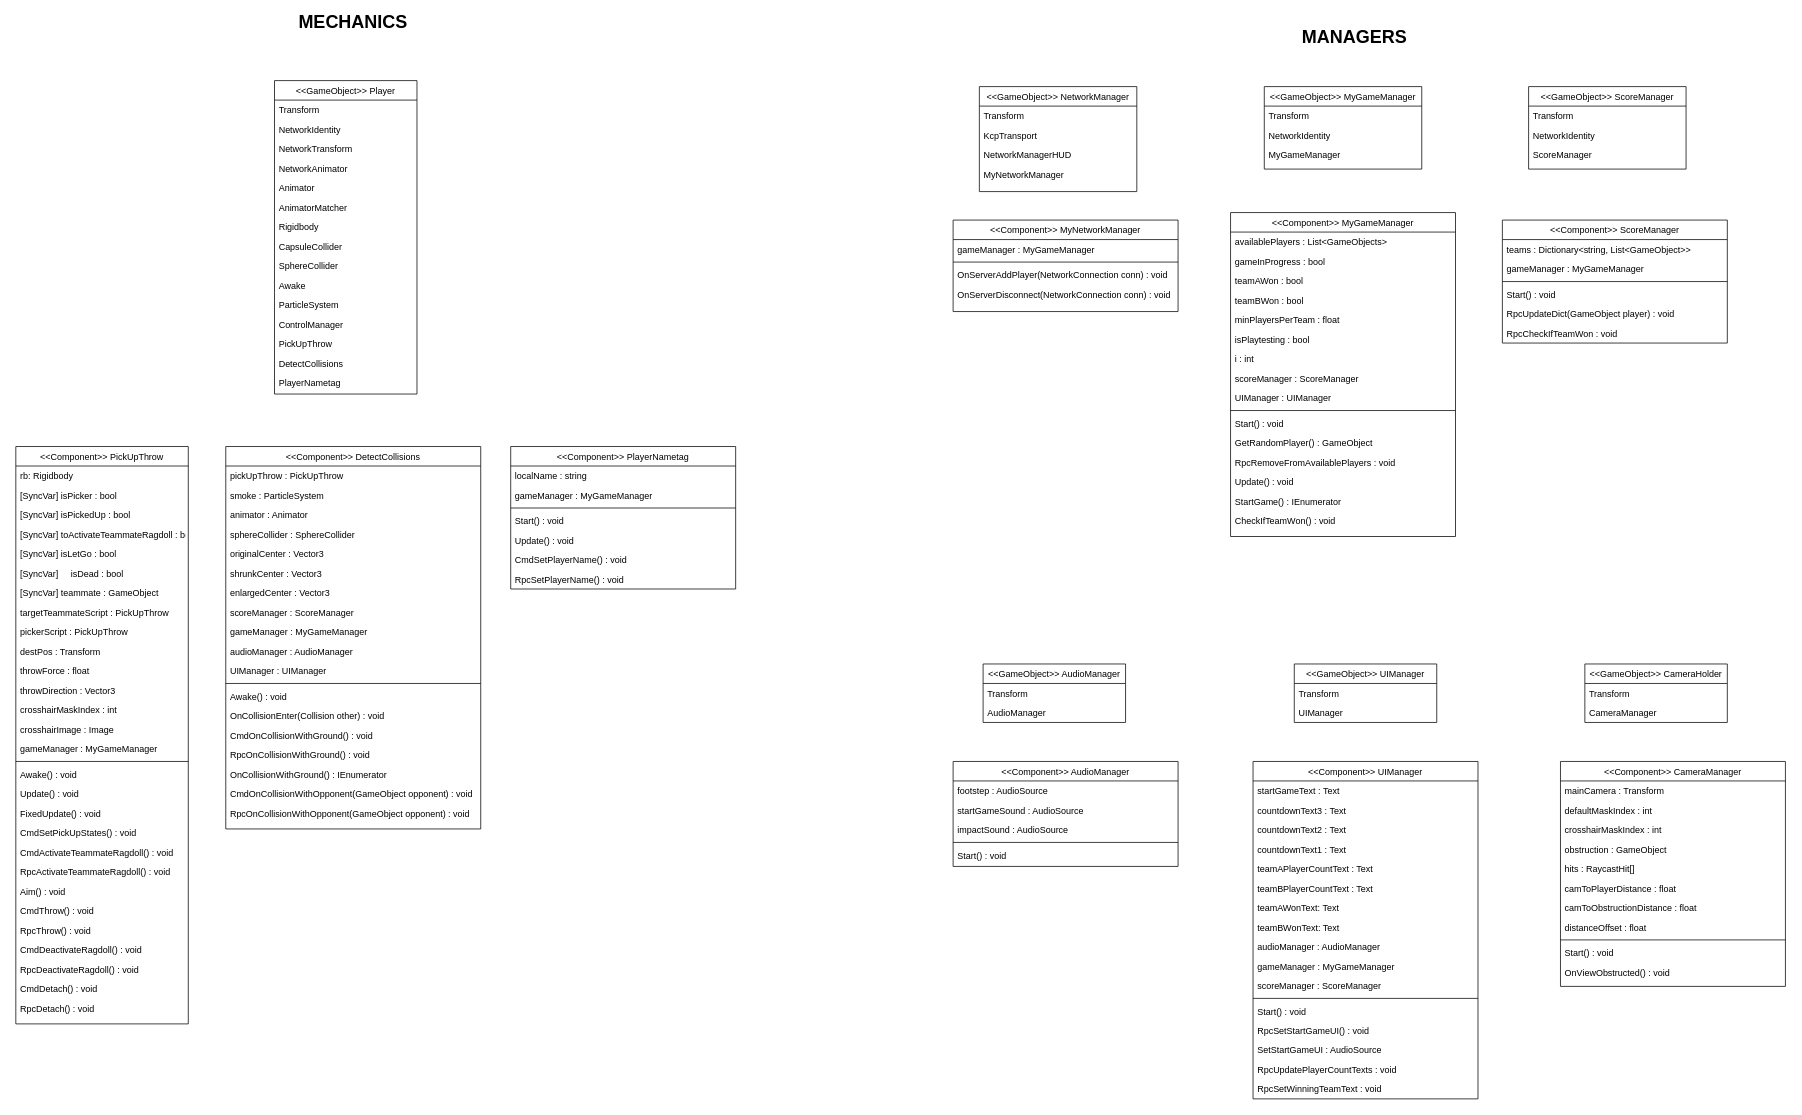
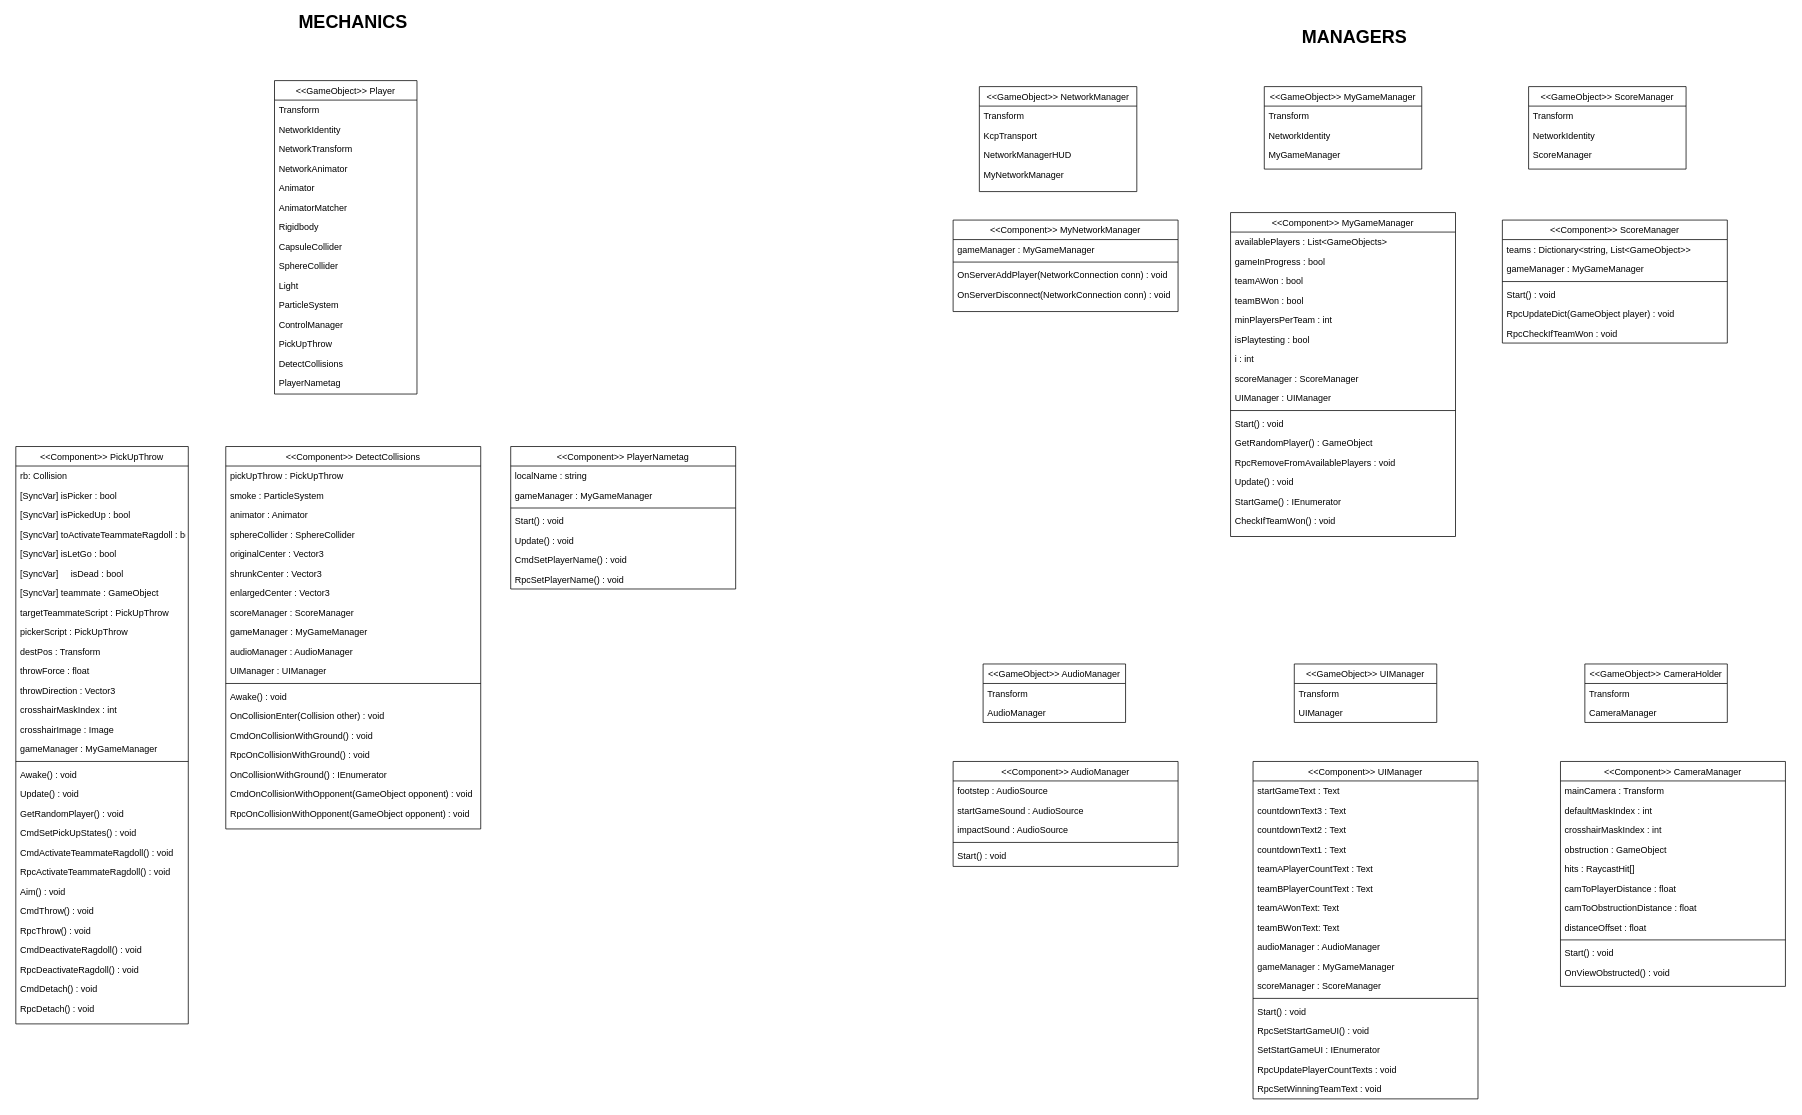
(291, 286) -> (290, 286)
(1290, 320) -> (1285, 320)
(48, 476) -> (45, 476)
(64, 814) -> (74, 814)
(1323, 1051) -> (1324, 1051)
